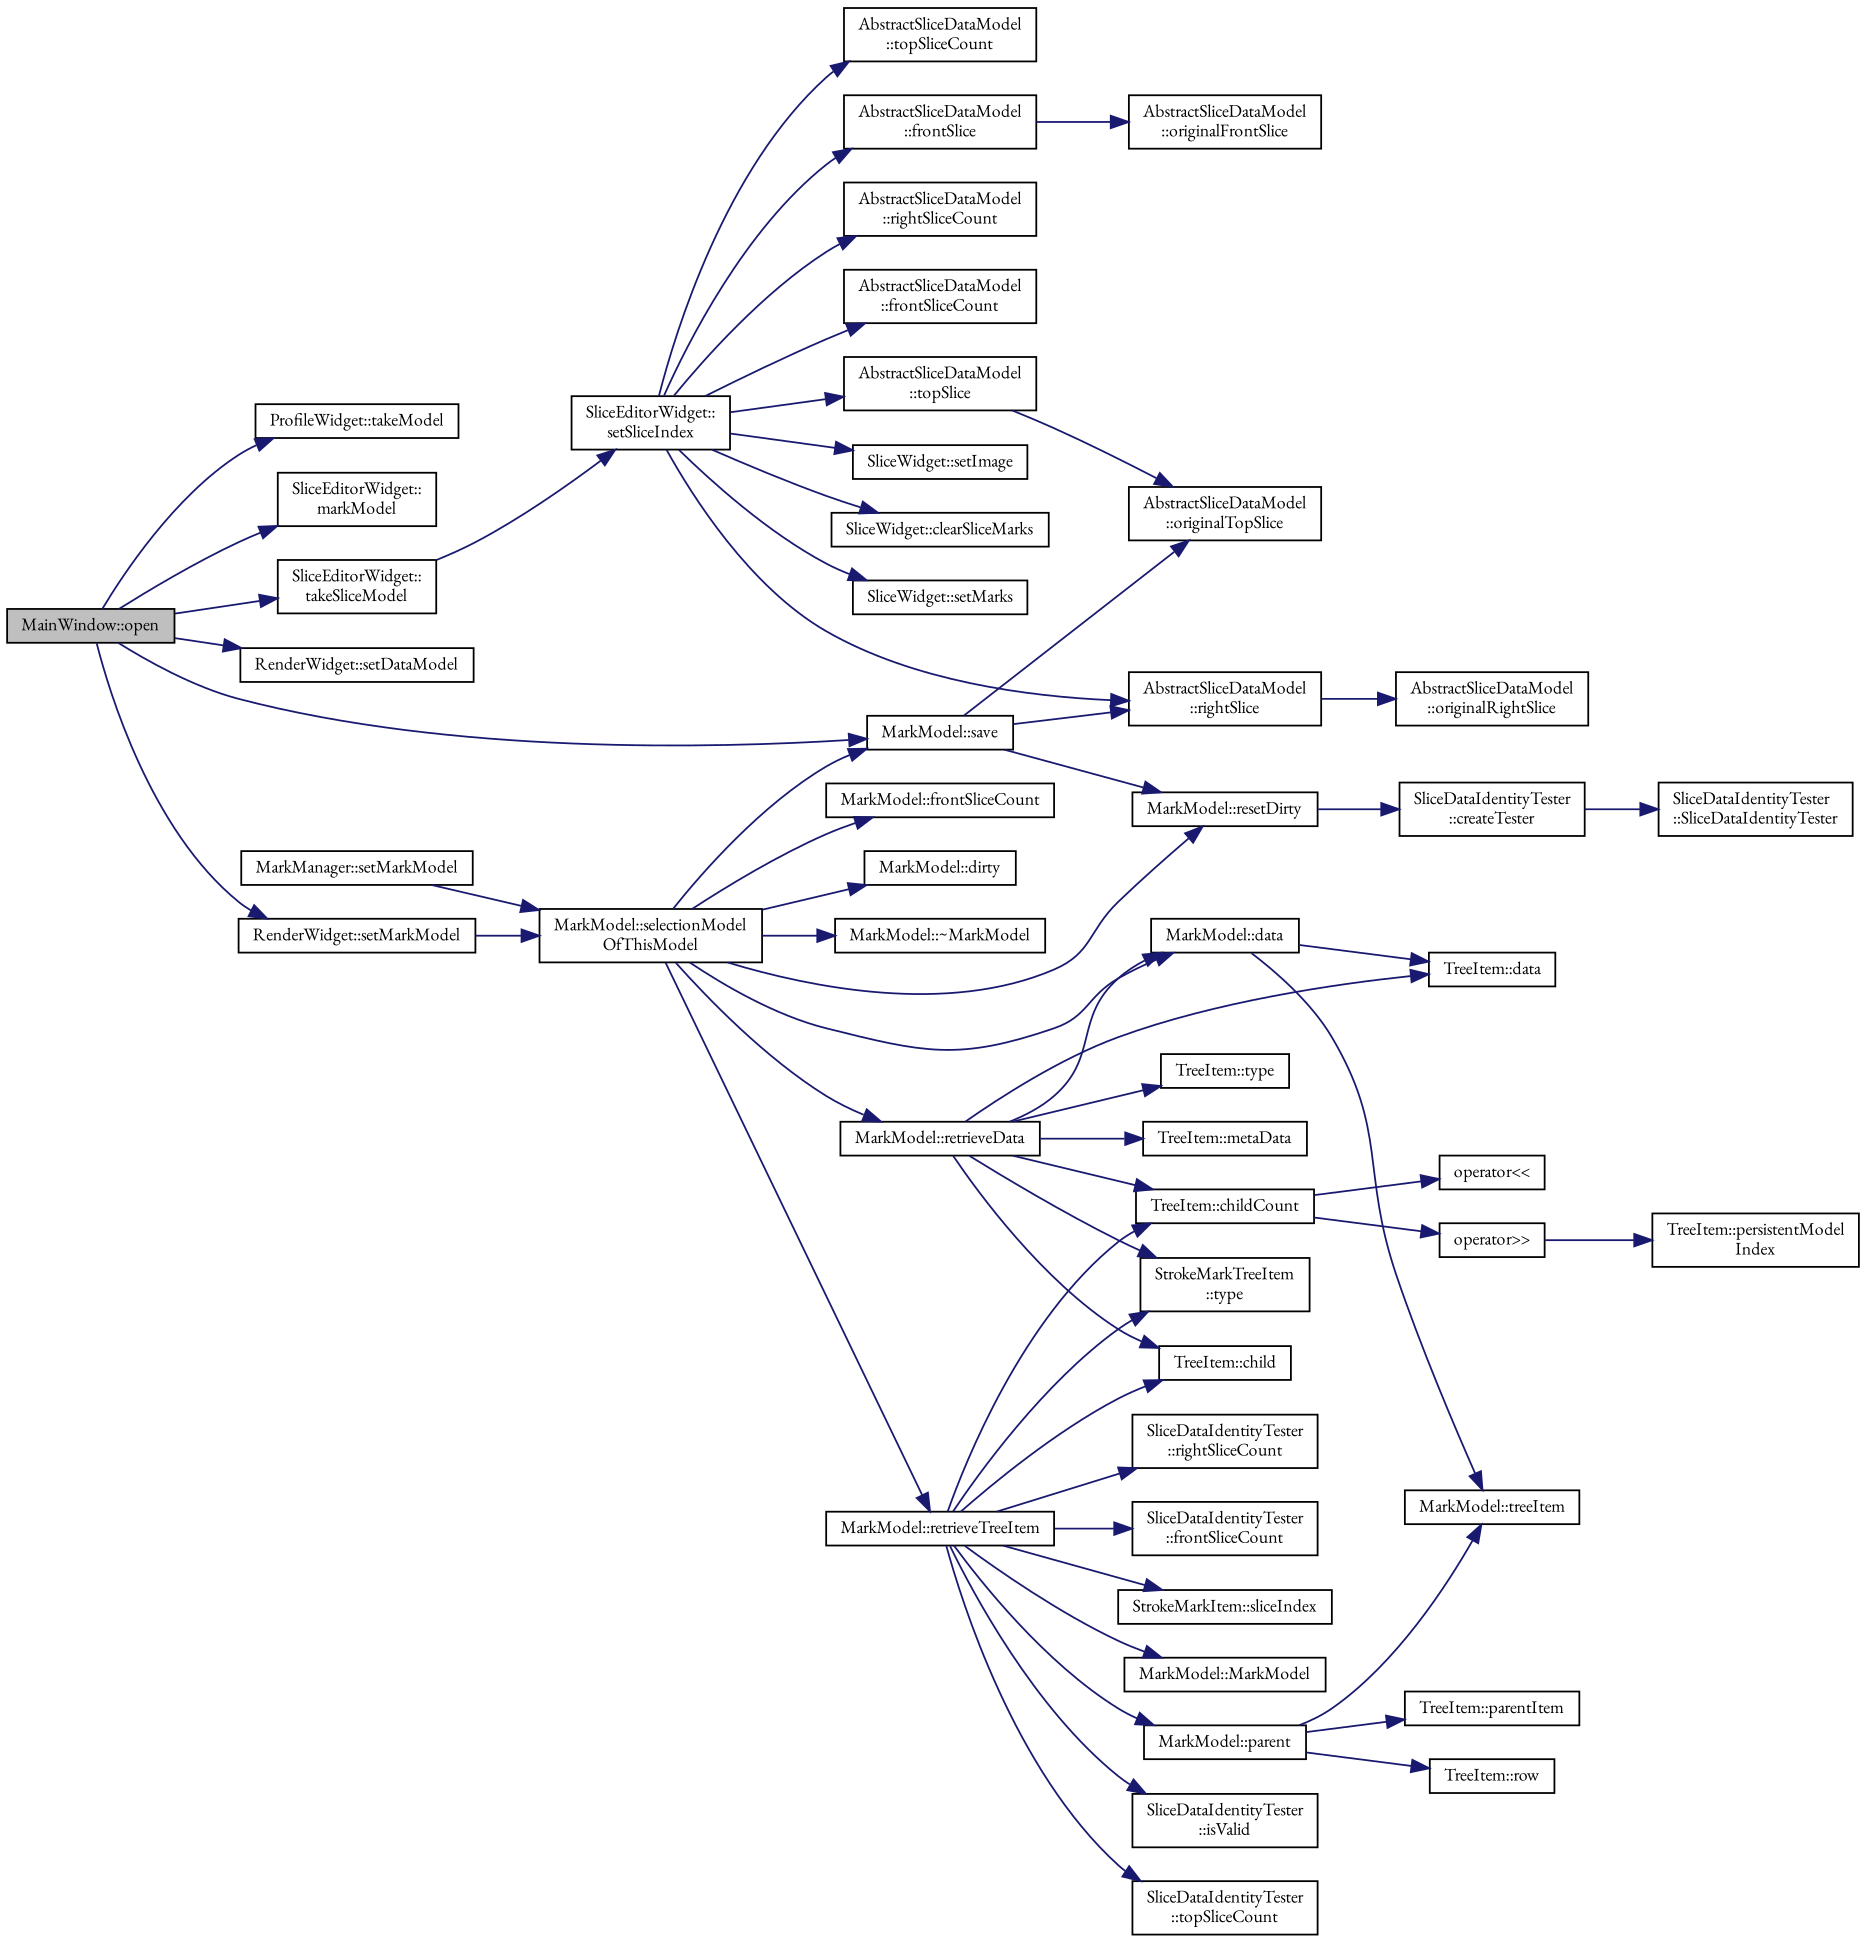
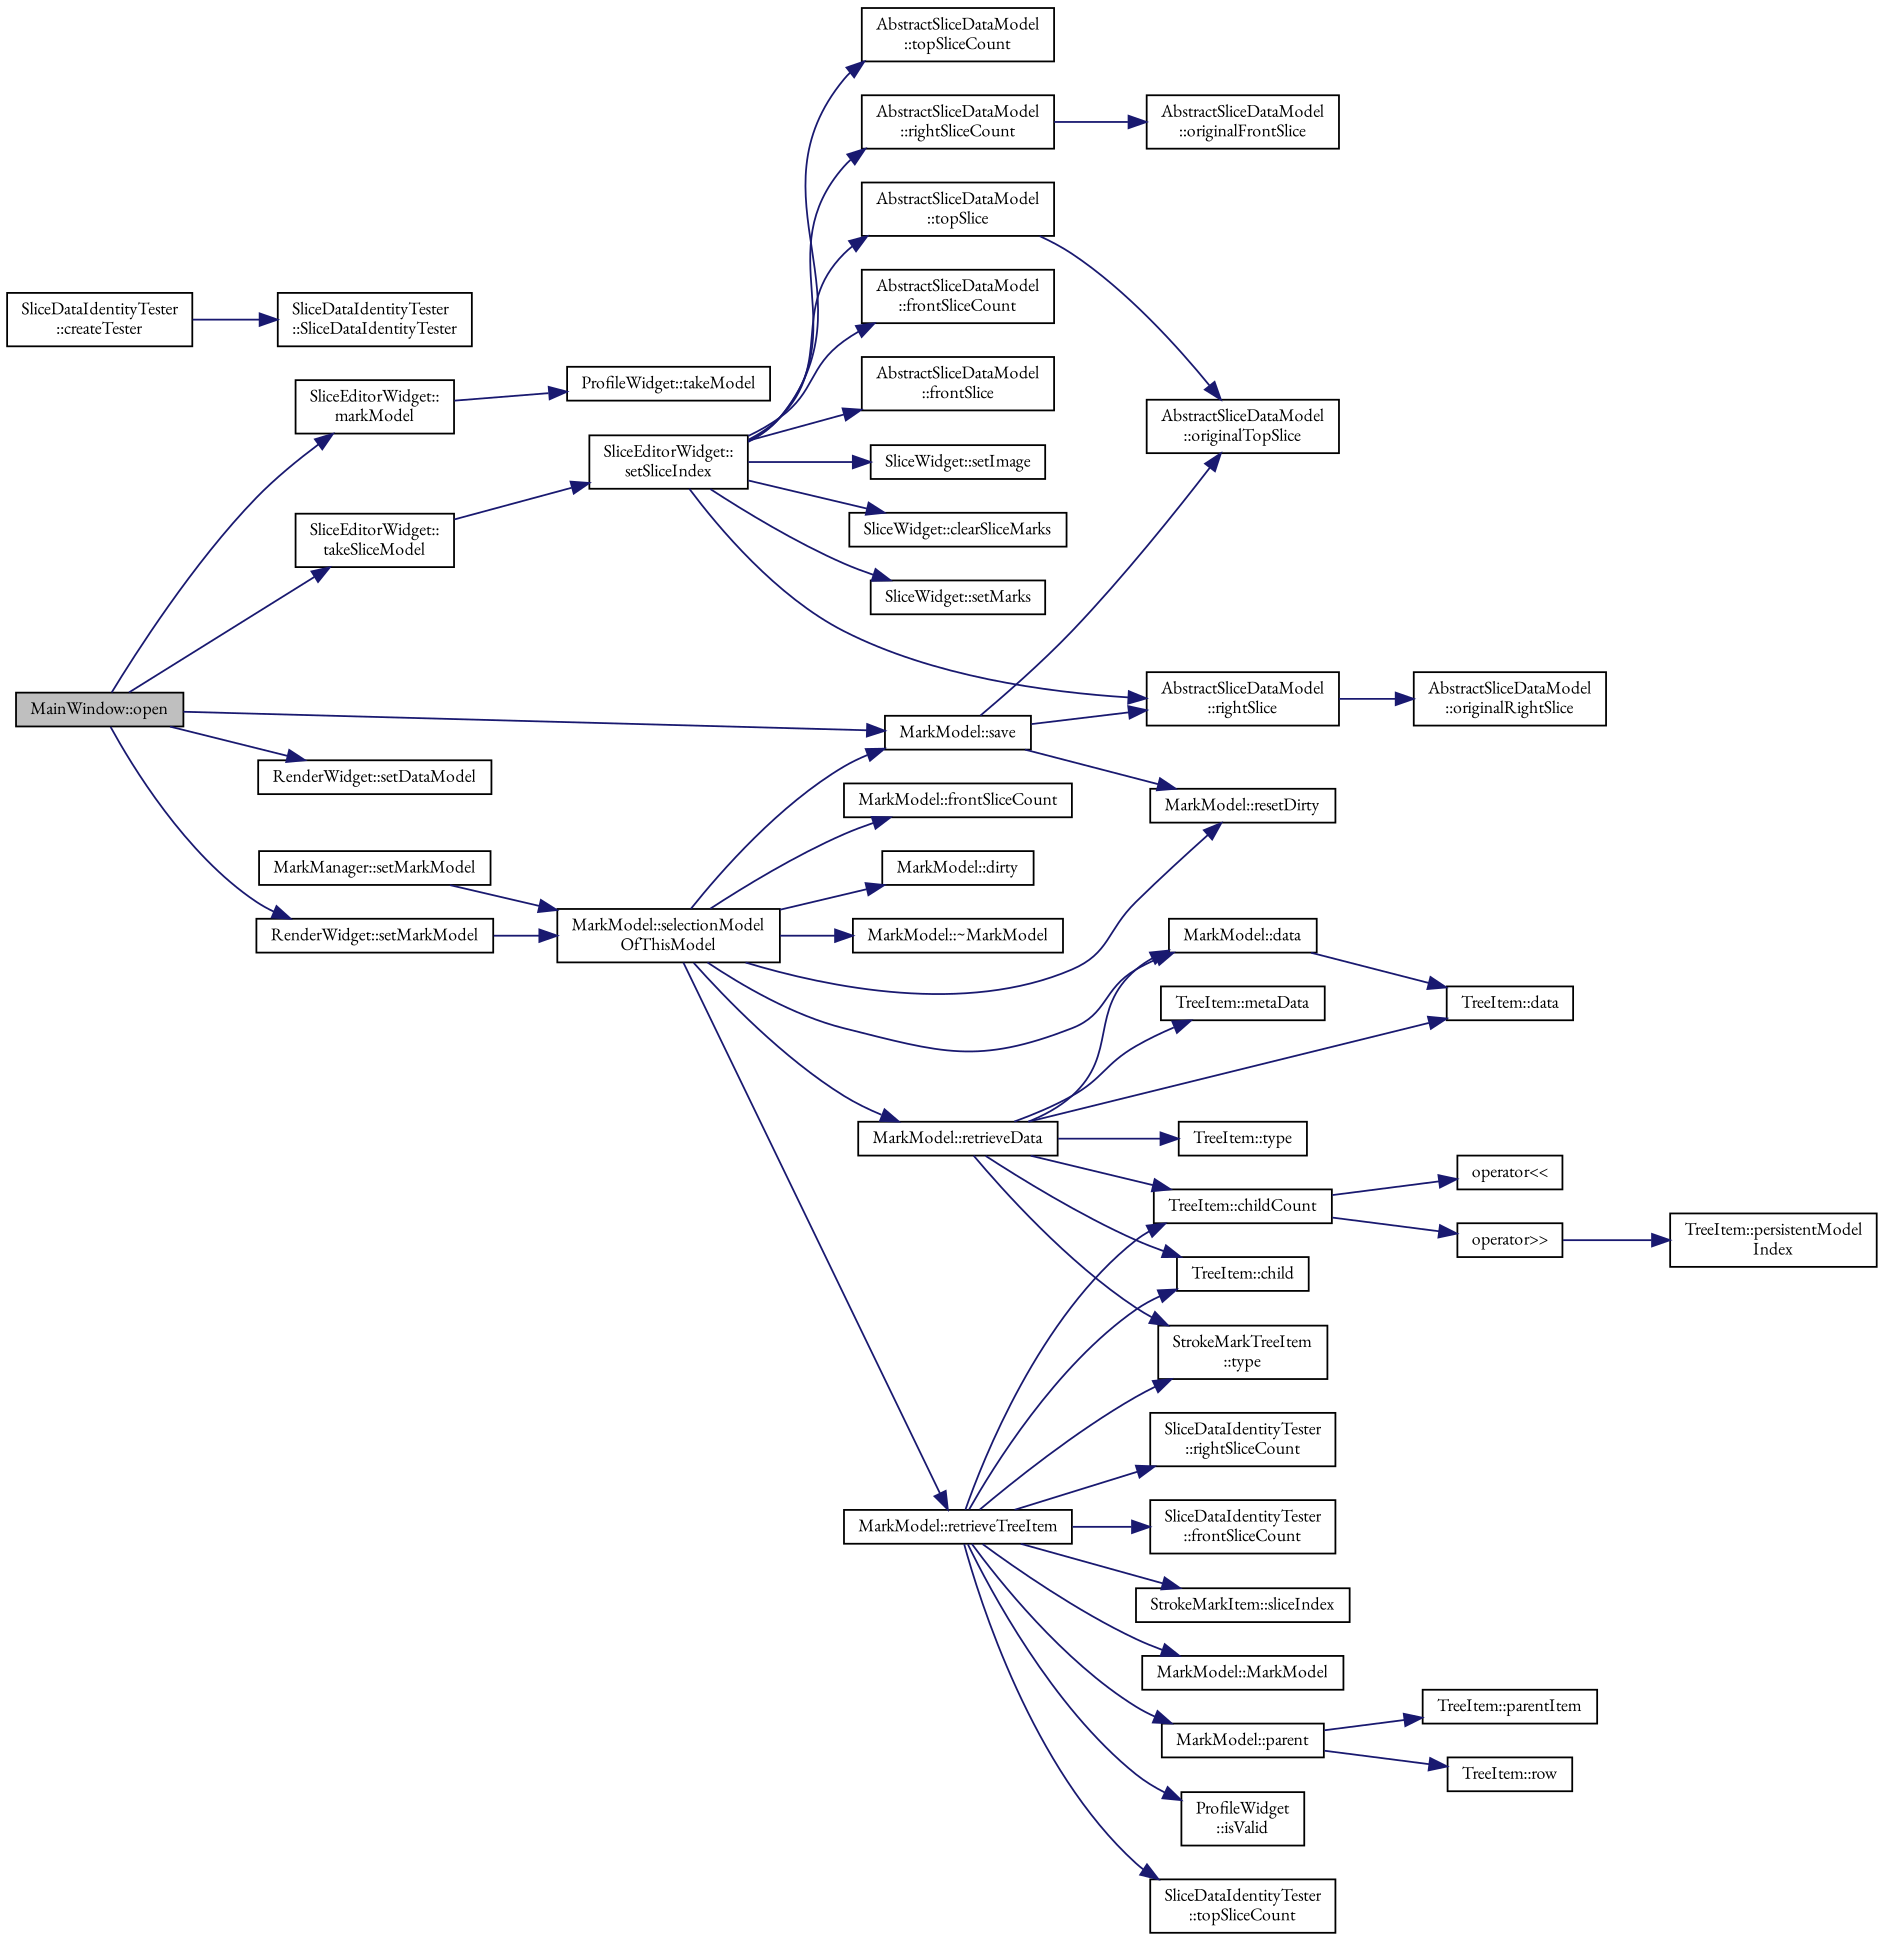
(1073, 122) -> (1091, 122)
(169, 517) -> (501, 397)
(1350, 809) -> none
(1492, 1507) -> none
(1225, 1821) -> (1243, 1819)
